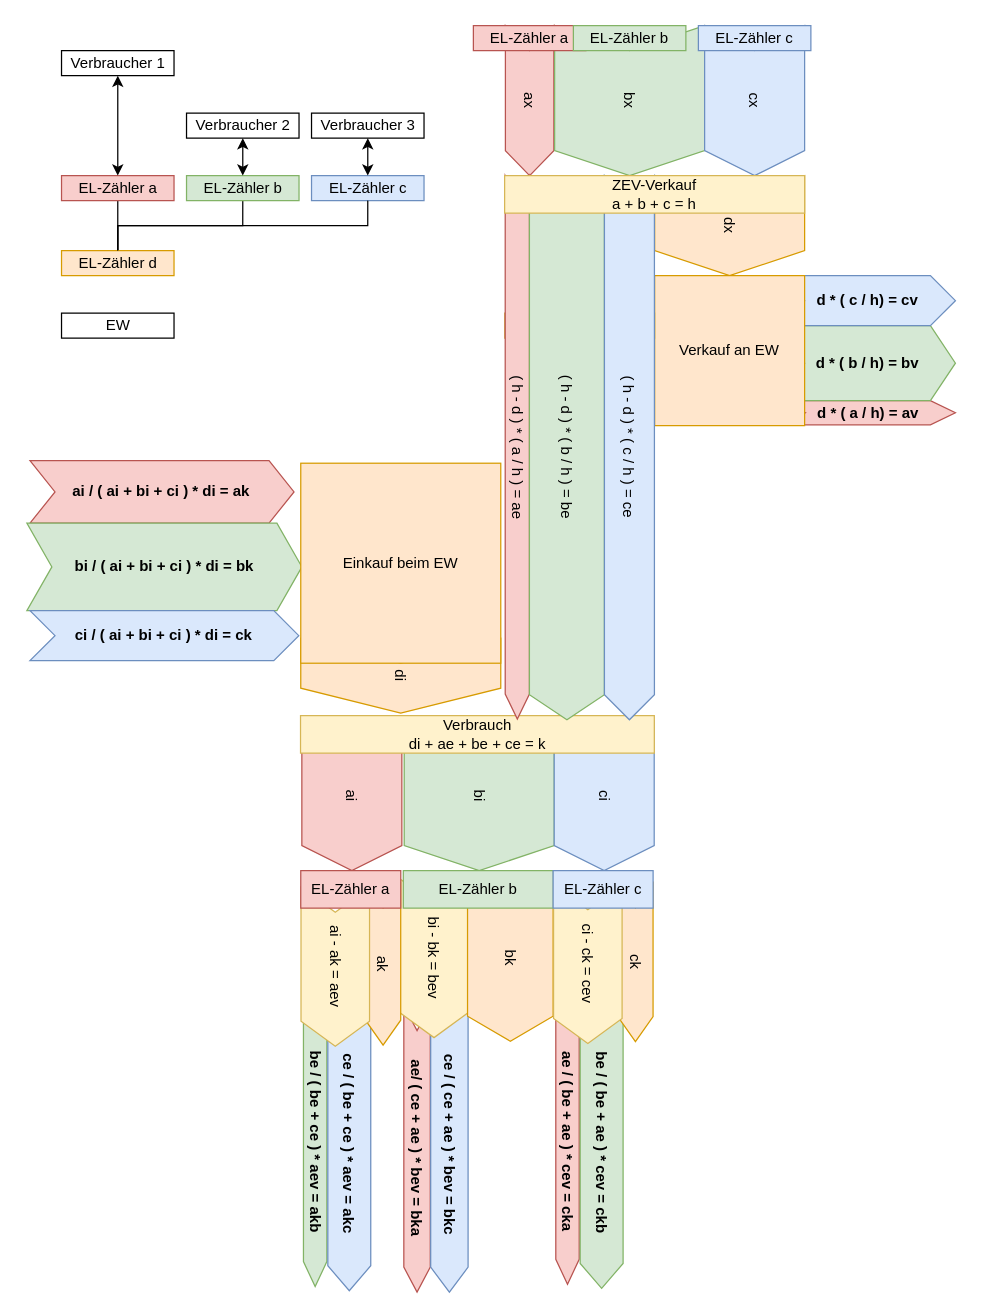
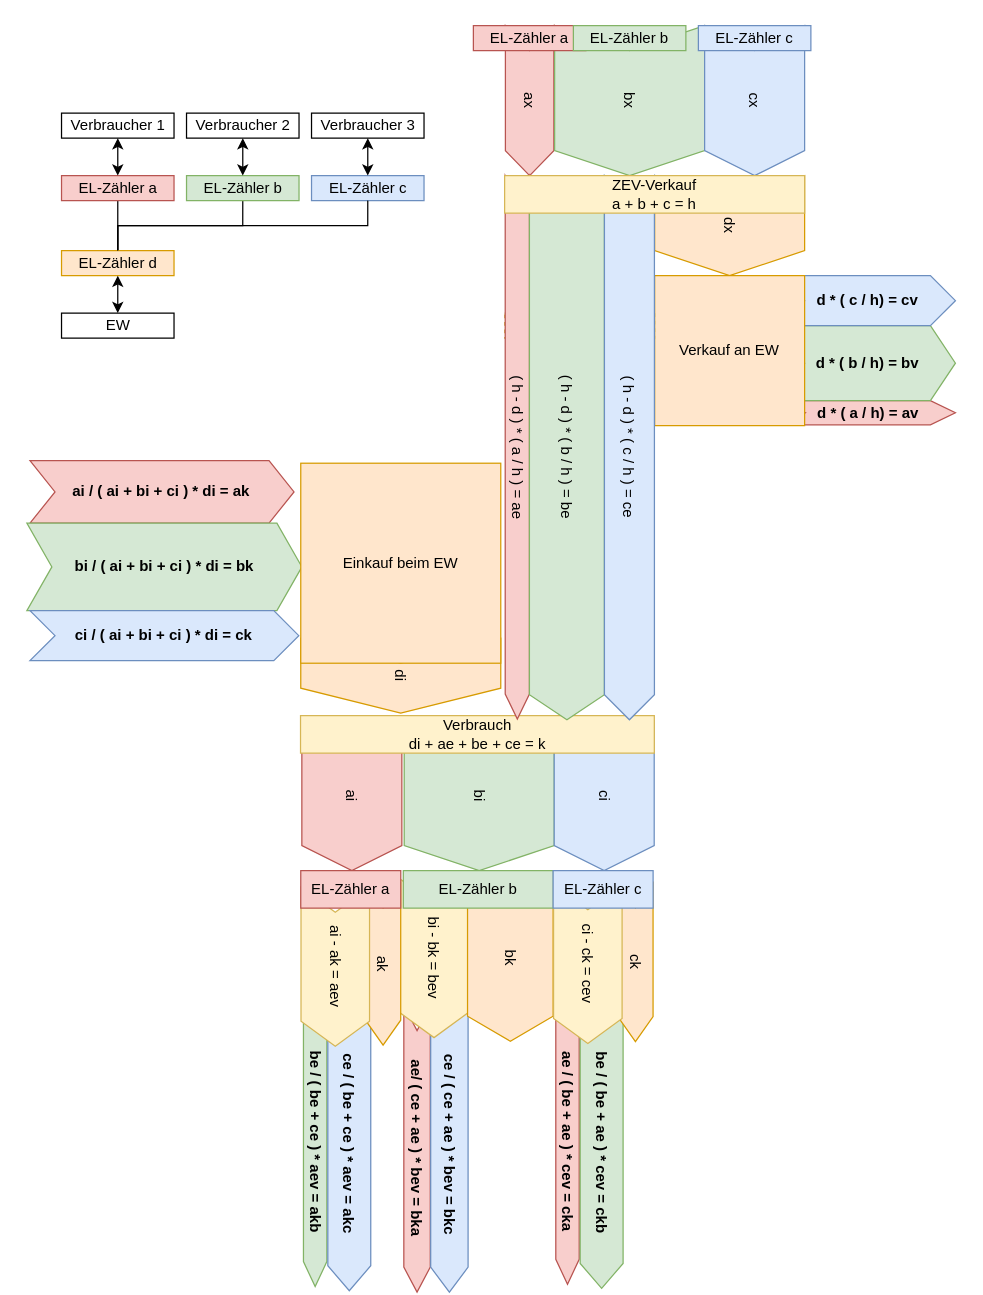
(118, 63) -> (118, 126)
none -> (118, 295)
(579, 326) -> (579, 326)
